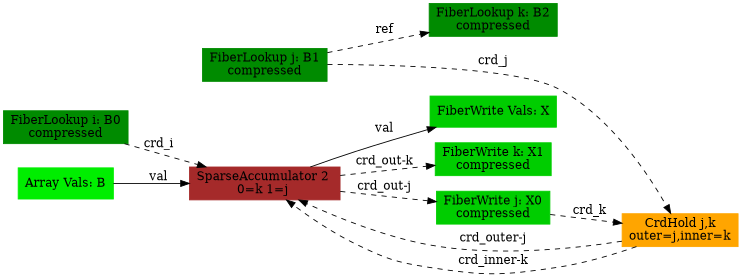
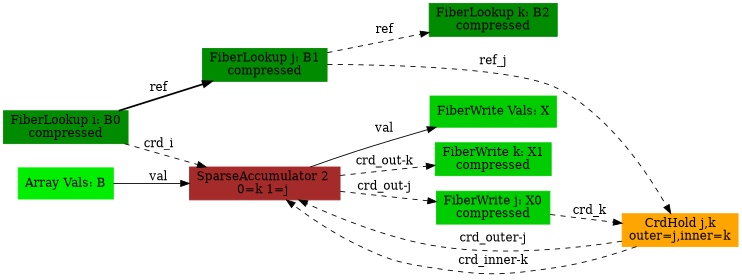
(493, 61) -> (493, 61)
none -> (161, 97)
